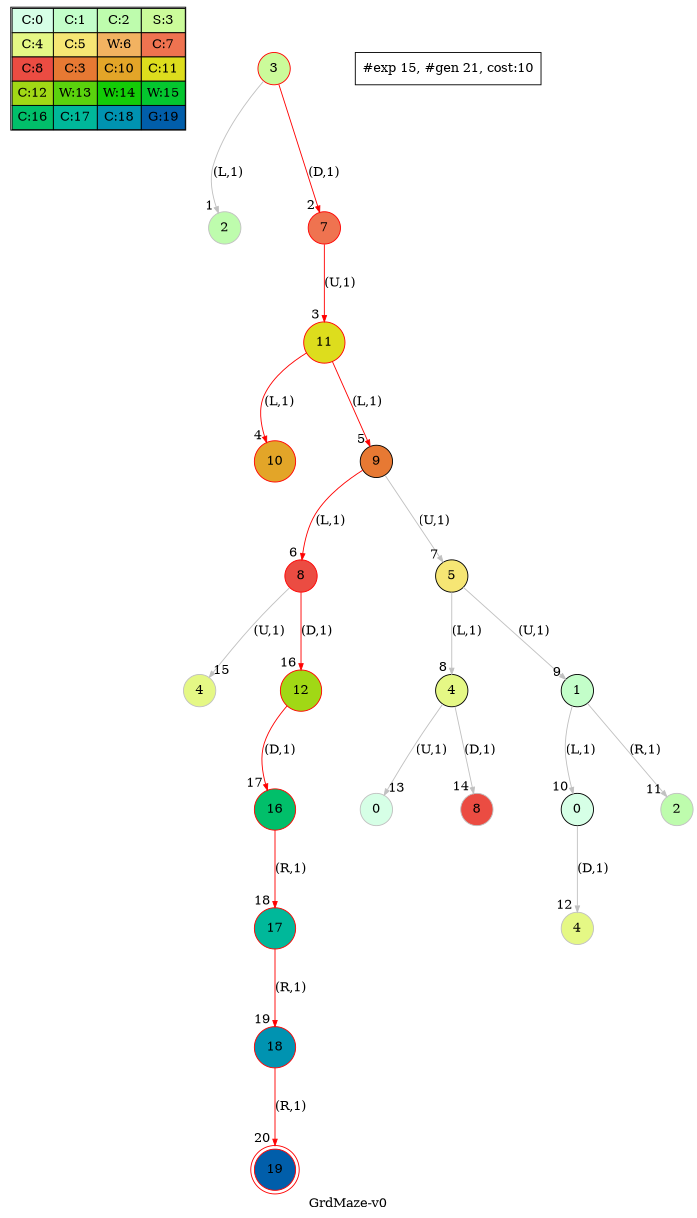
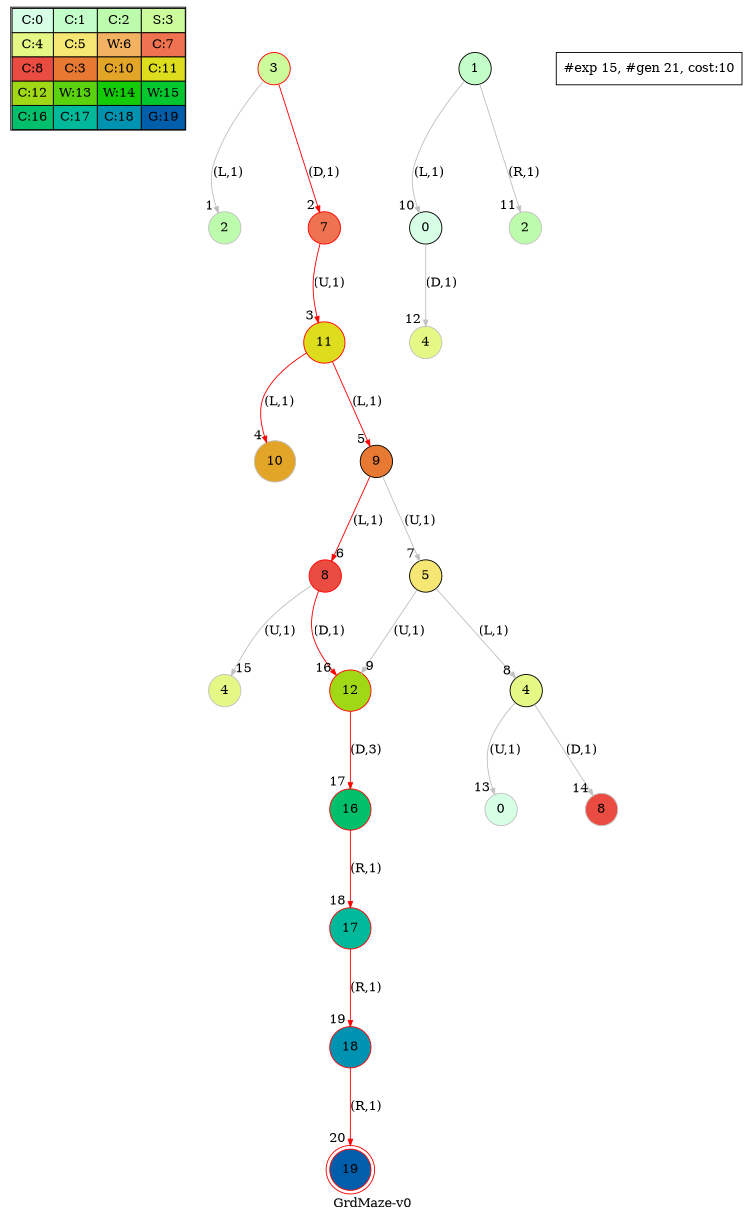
(275, 461) -> (275, 461)
(512, 631) -> (391, 629)
(280, 750) -> (366, 750)
